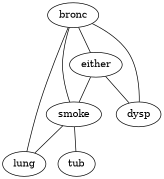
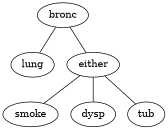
(129, 54) -> none
(62, 65) -> none
(49, 139) -> none
(75, 139) -> (120, 90)
